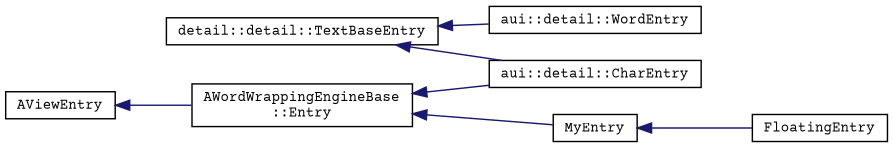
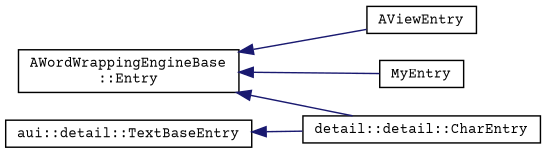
(595, 20) -> none
(302, 31) -> (129, 134)
(595, 74) -> (422, 129)
(161, 105) -> (310, 39)
(820, 128) -> none
